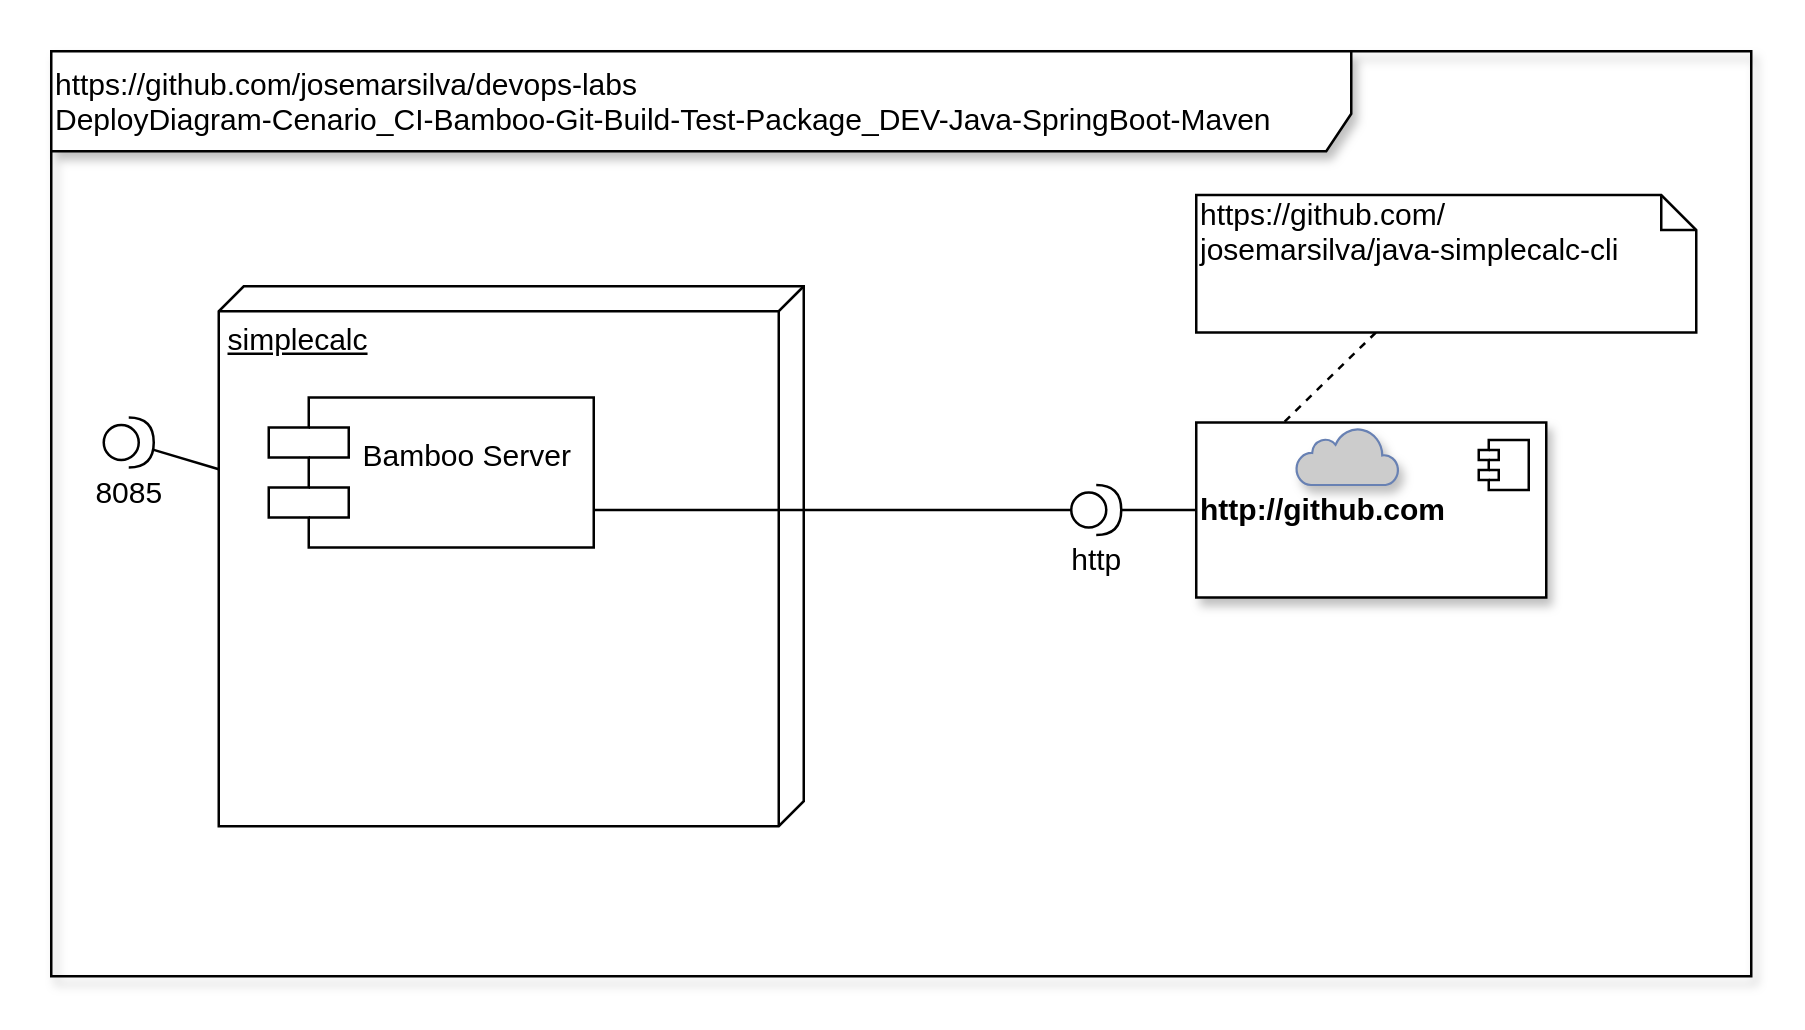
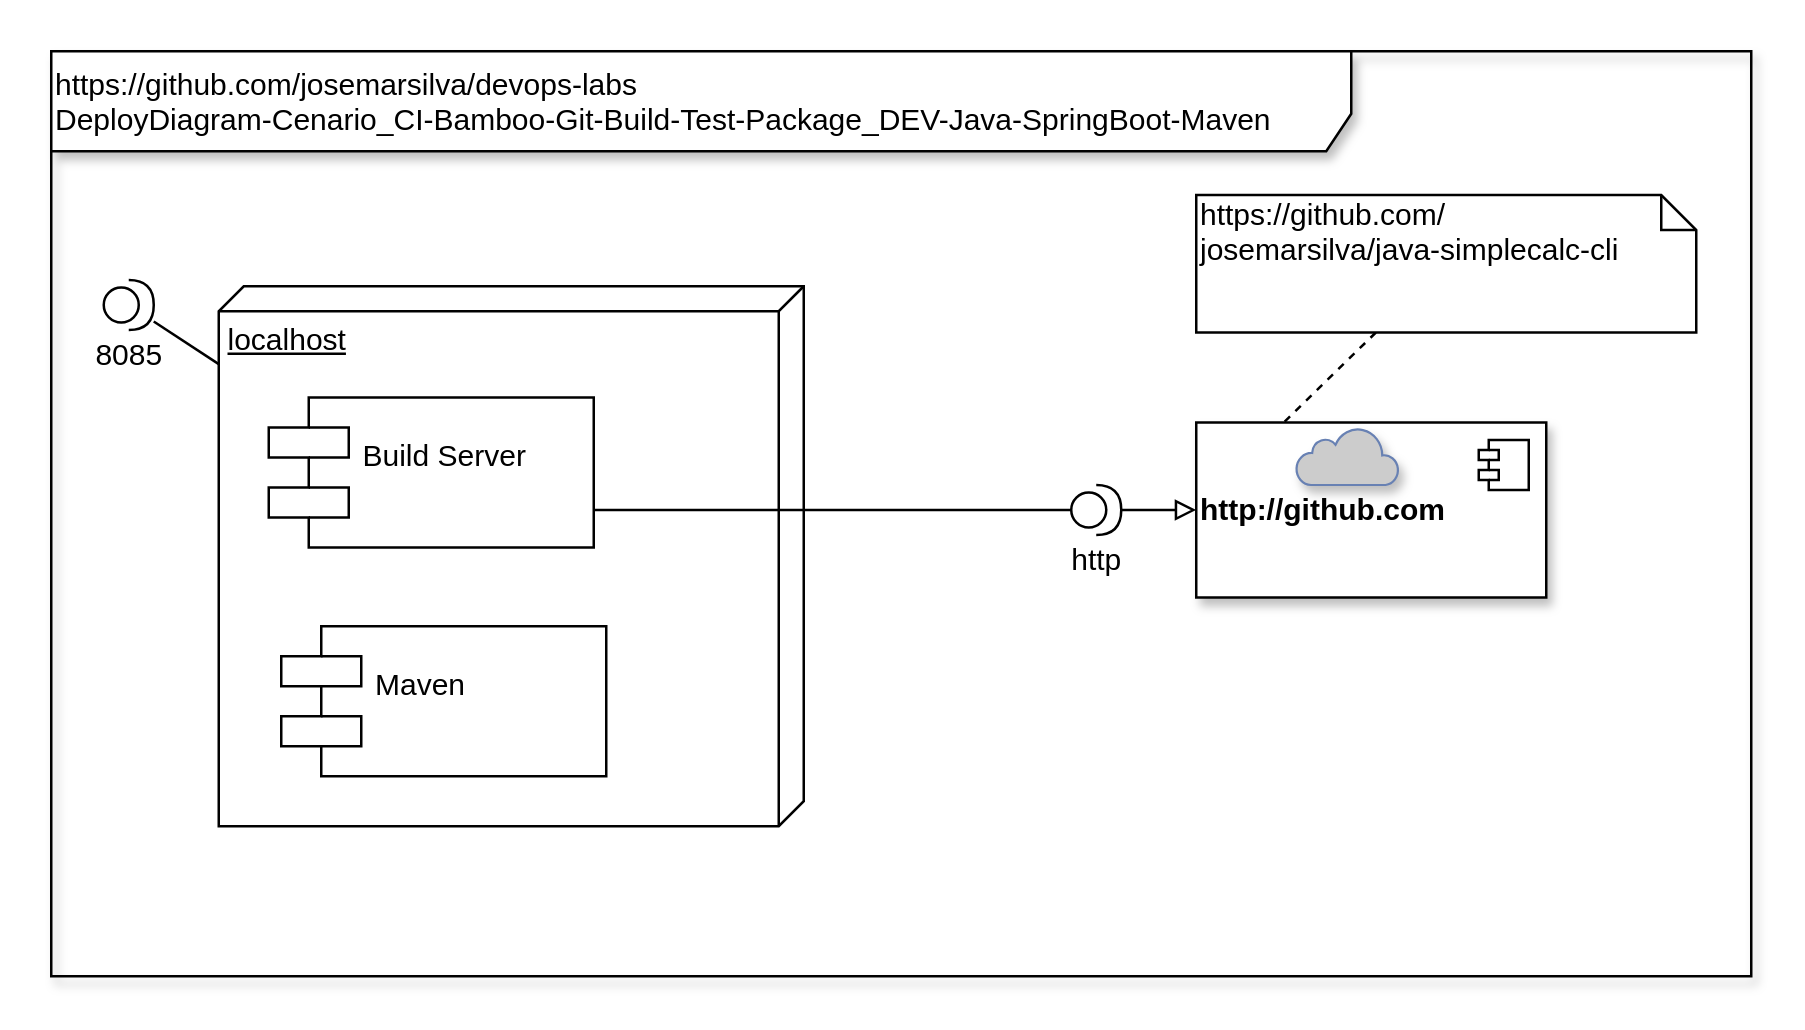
(301, 342) -> (297, 342)
(129, 443) -> (129, 305)
(468, 456) -> (452, 456)
(1183, 510) -> (1174, 510)
none -> (444, 701)
